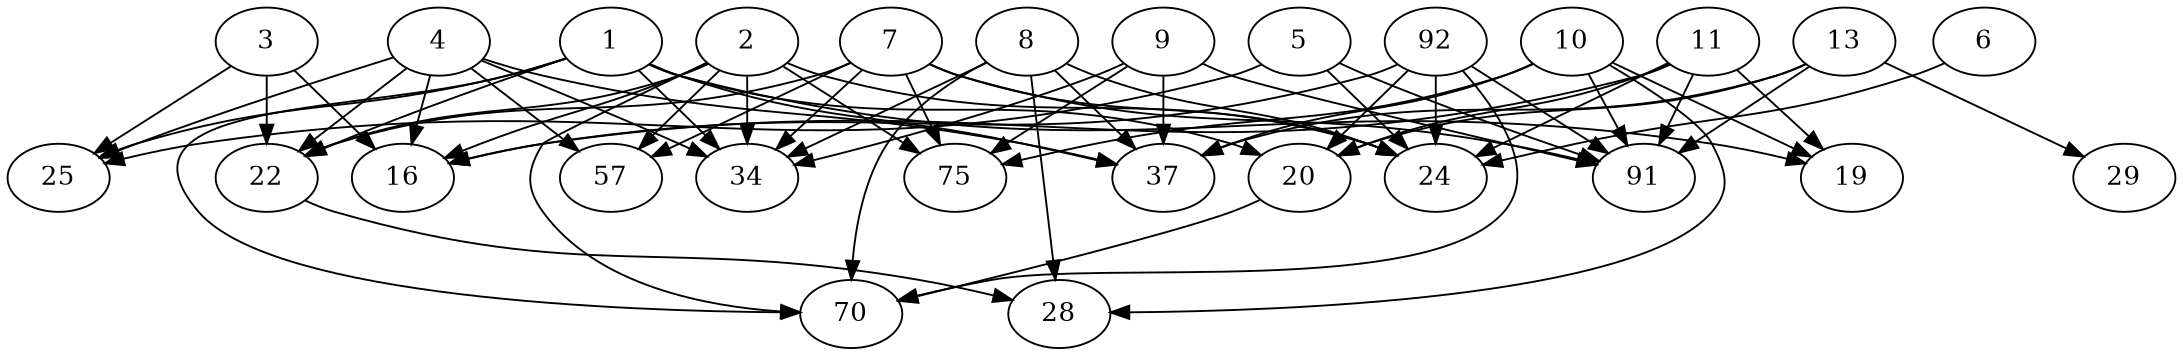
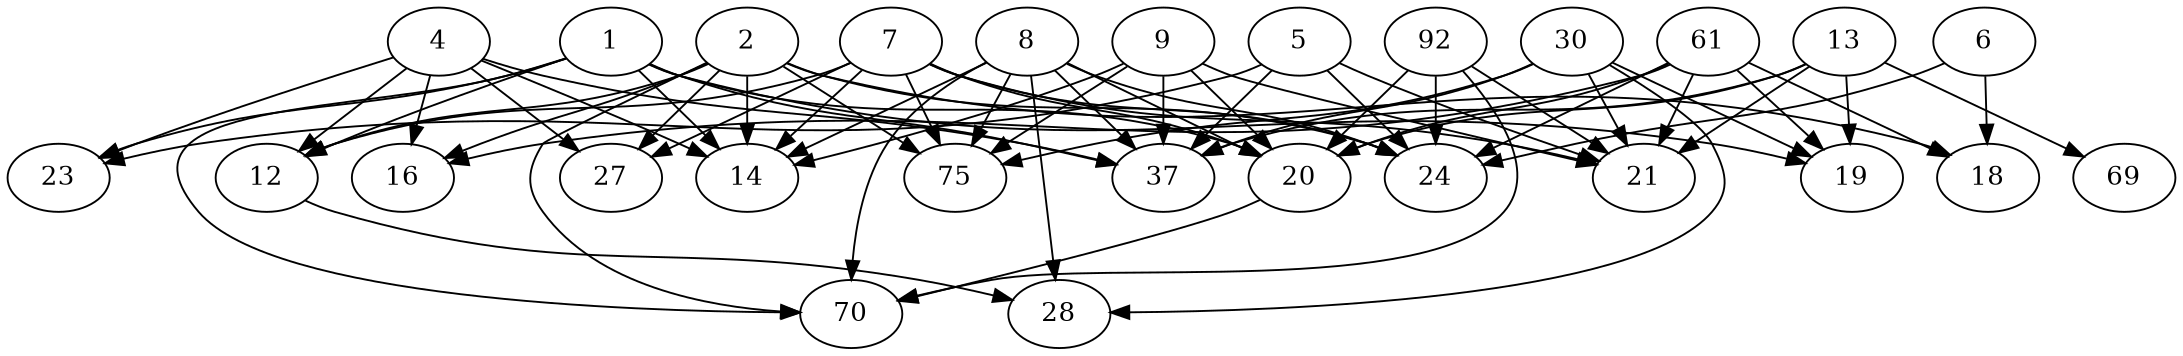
(267, 42) -> none
(1572, 42) -> (1572, 42)
(1708, 42) -> (1708, 42)
none -> (1216, 95)
none -> (1242, 100)
none -> (1848, 100)
none -> (996, 101)
none -> (1155, 105)
none -> (1086, 108)
(935, 124) -> none
(59, 178) -> (59, 178)
(267, 178) -> (267, 178)
(611, 178) -> (611, 178)
(747, 178) -> (747, 178)
(1644, 178) -> (1644, 178)
none -> (1988, 178)
(2124, 178) -> (2124, 178)
